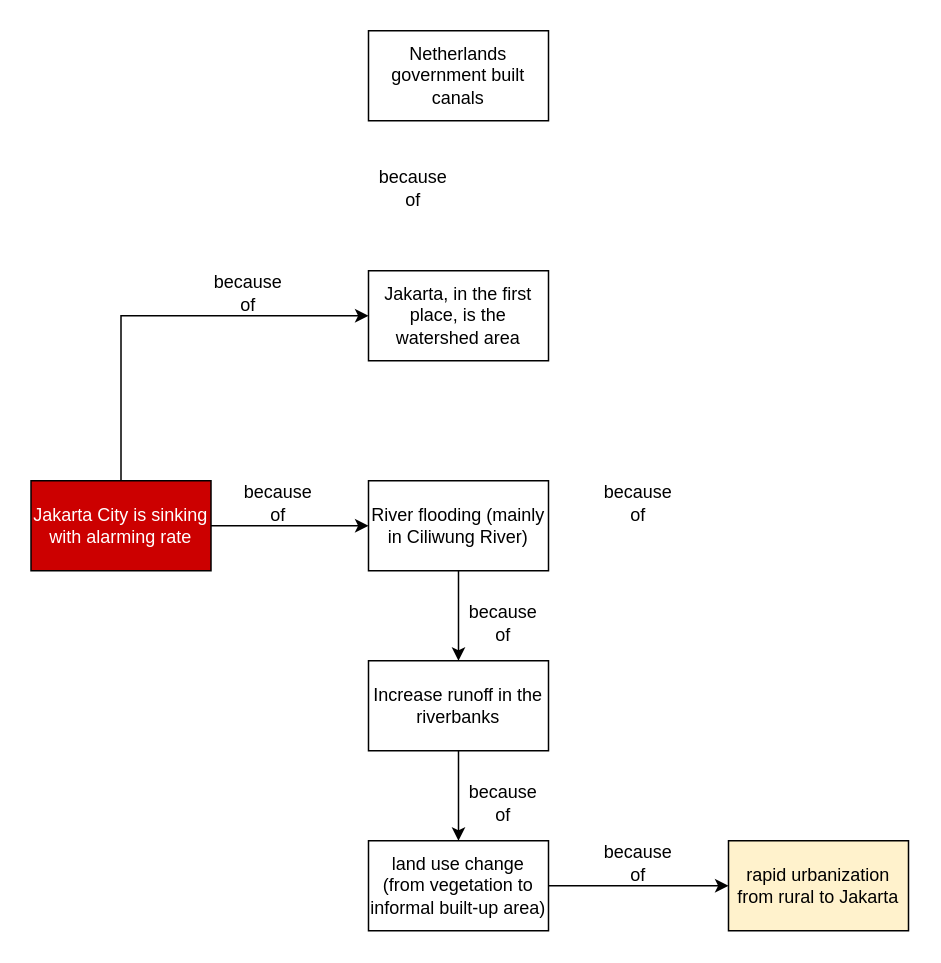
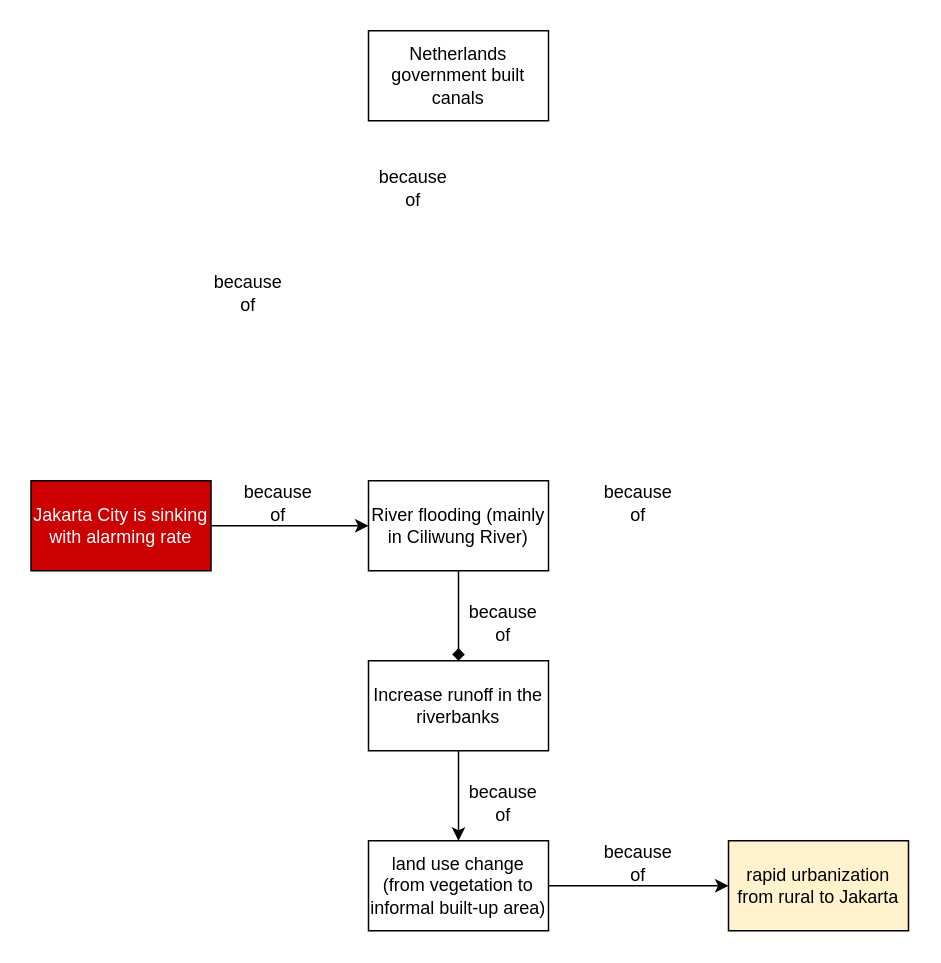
(157, 316) -> none
(458, 316) -> none
(458, 649) -> (458, 648)
